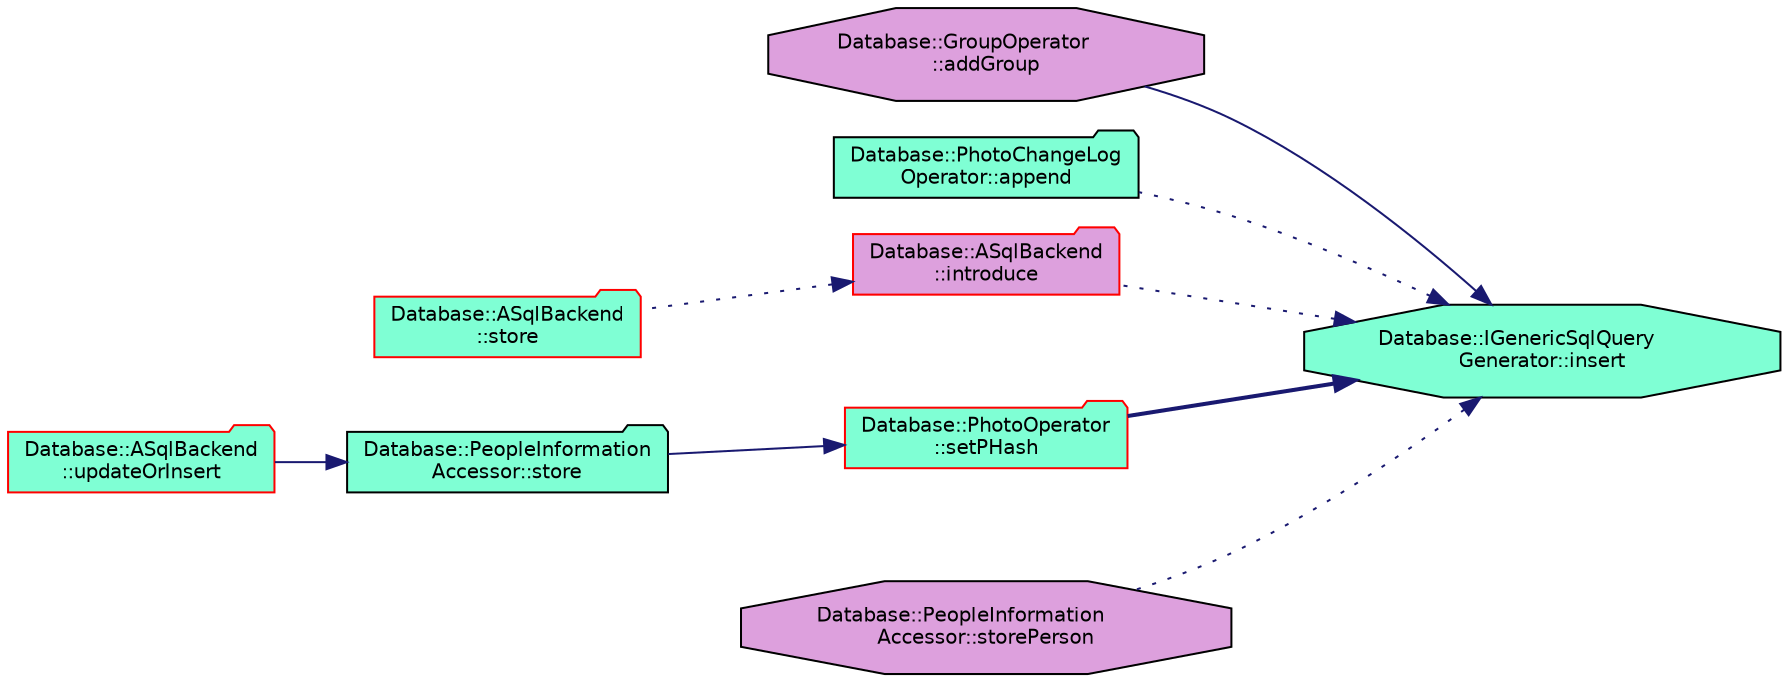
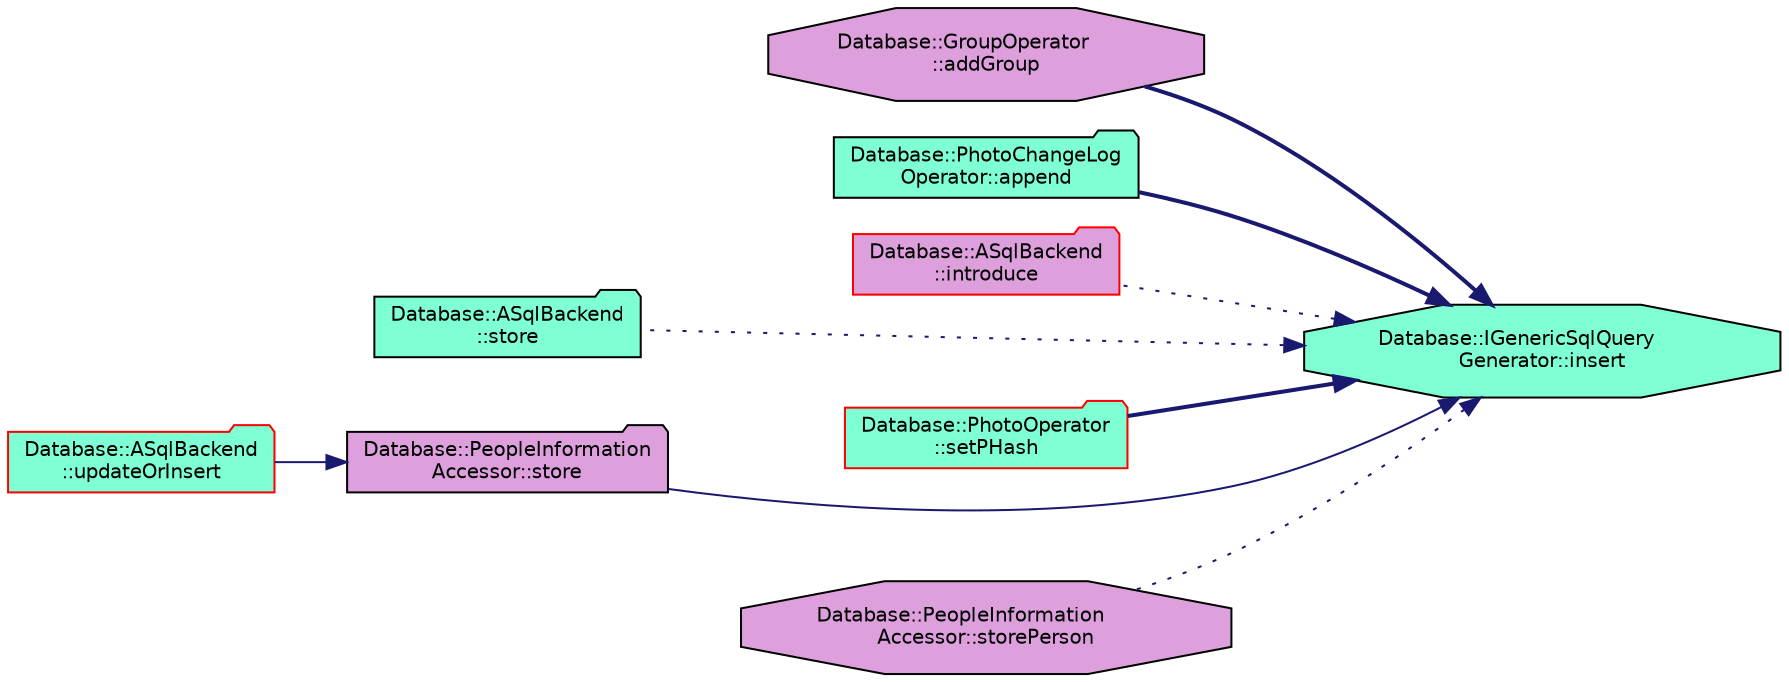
(1321, 171) -> (1321, 171)
(1288, 235) -> (1288, 235)
(737, 297) -> (962, 338)
(508, 327) -> (508, 327)
(746, 450) -> (1063, 507)
(508, 462) -> (508, 462)
